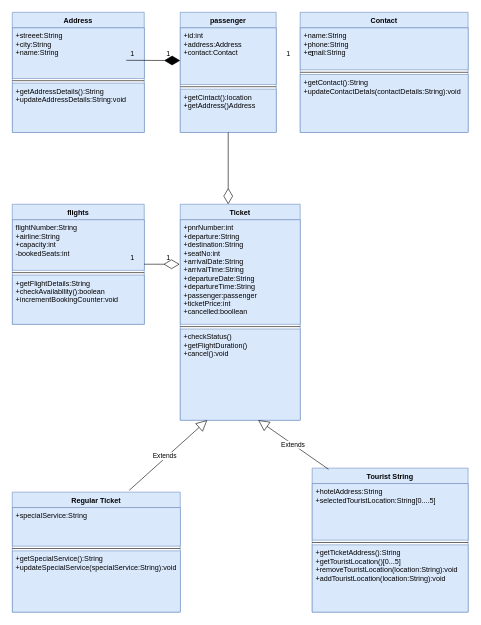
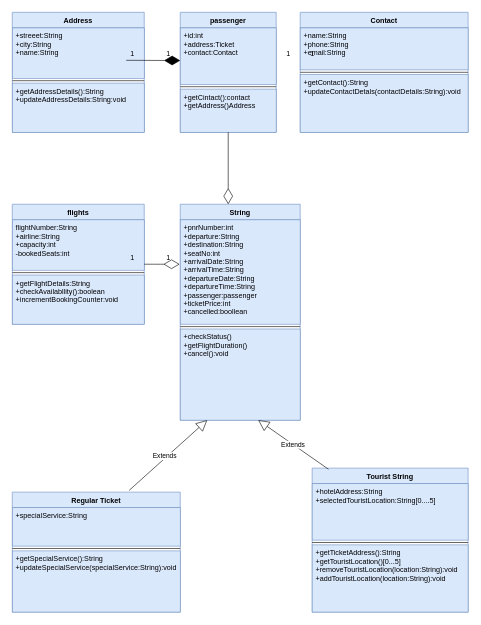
(195, 36) -> (195, 36)
(224, 97) -> (224, 97)
(240, 212) -> (240, 212)
